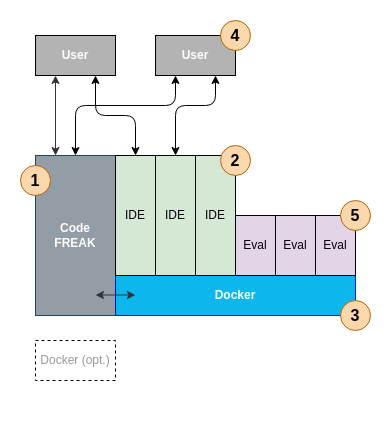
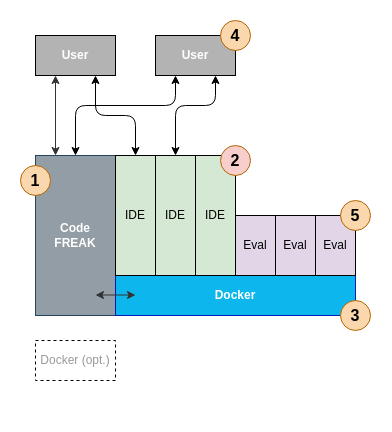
(236, 161) -> (236, 161)
